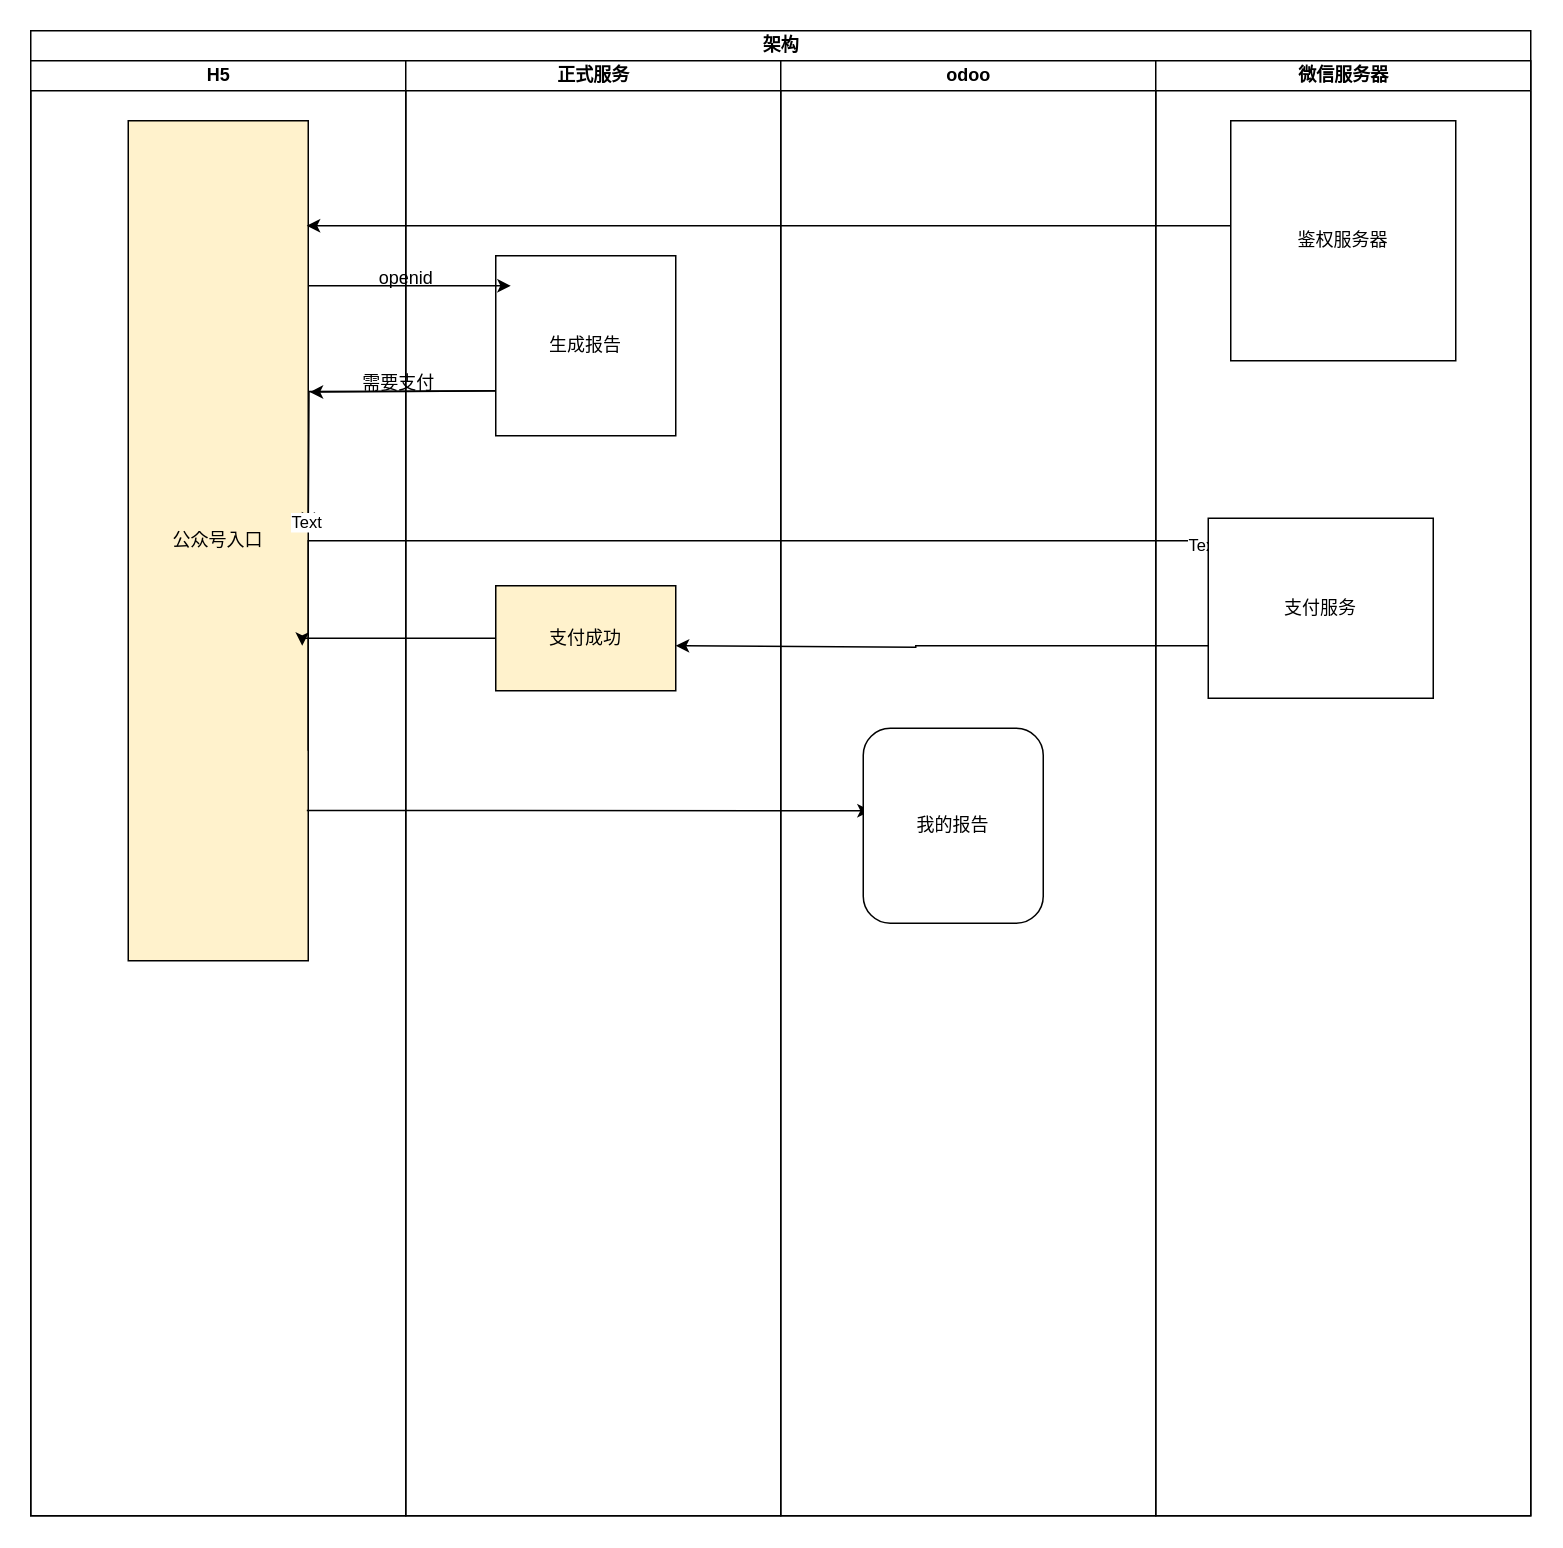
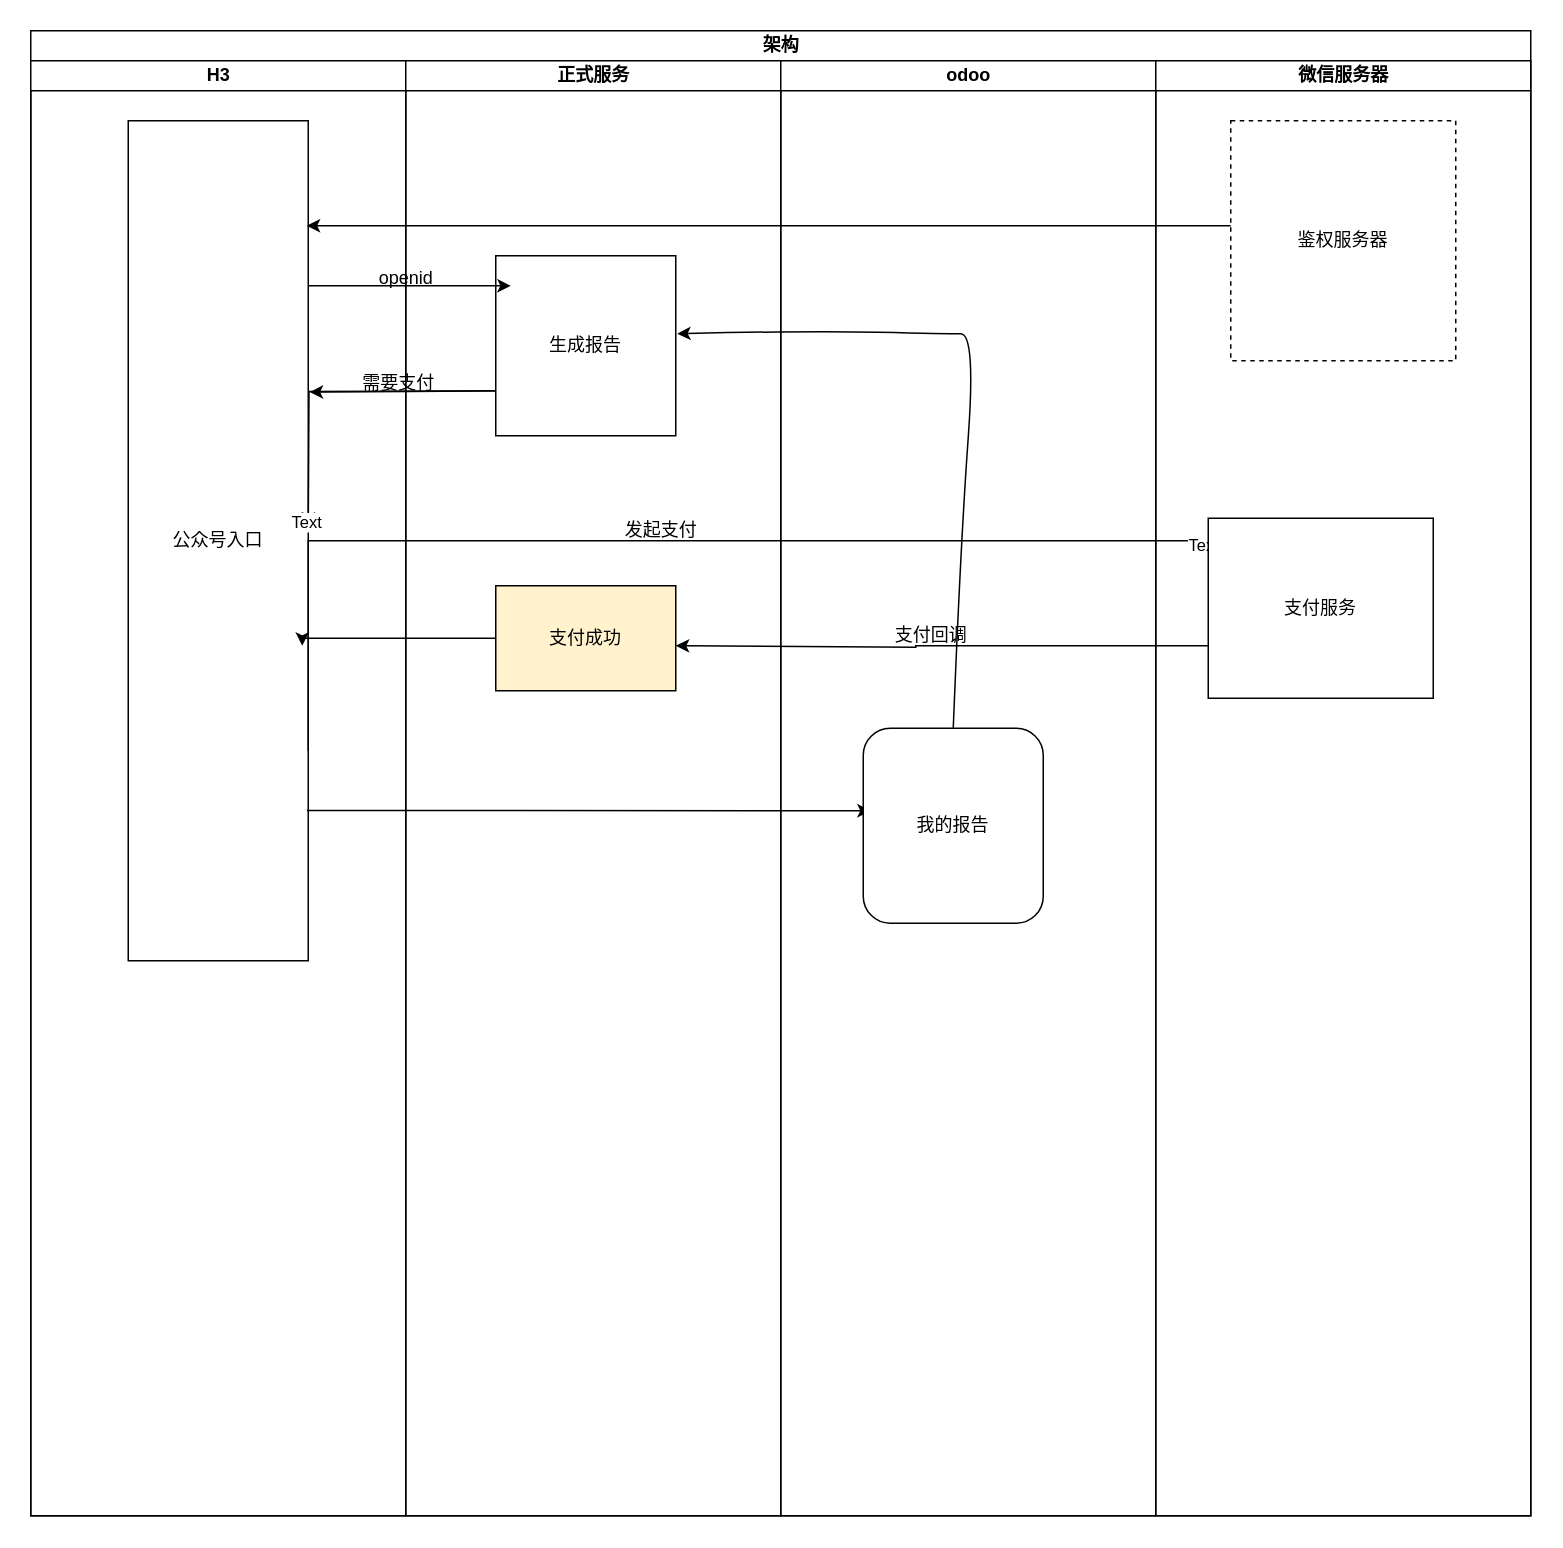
(219, 76) -> (219, 76)
(1343, 241) -> (1343, 241)
none -> (970, 398)
none -> (661, 530)
(218, 541) -> (218, 541)
none -> (931, 635)
